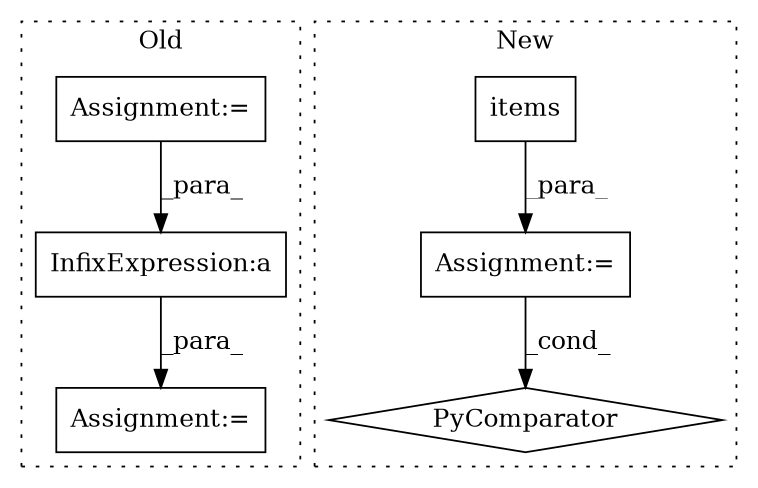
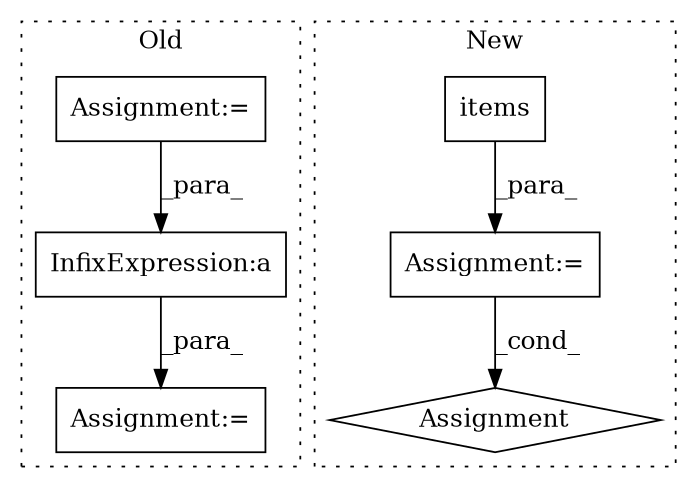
(526, 420) -> (495, 420)
